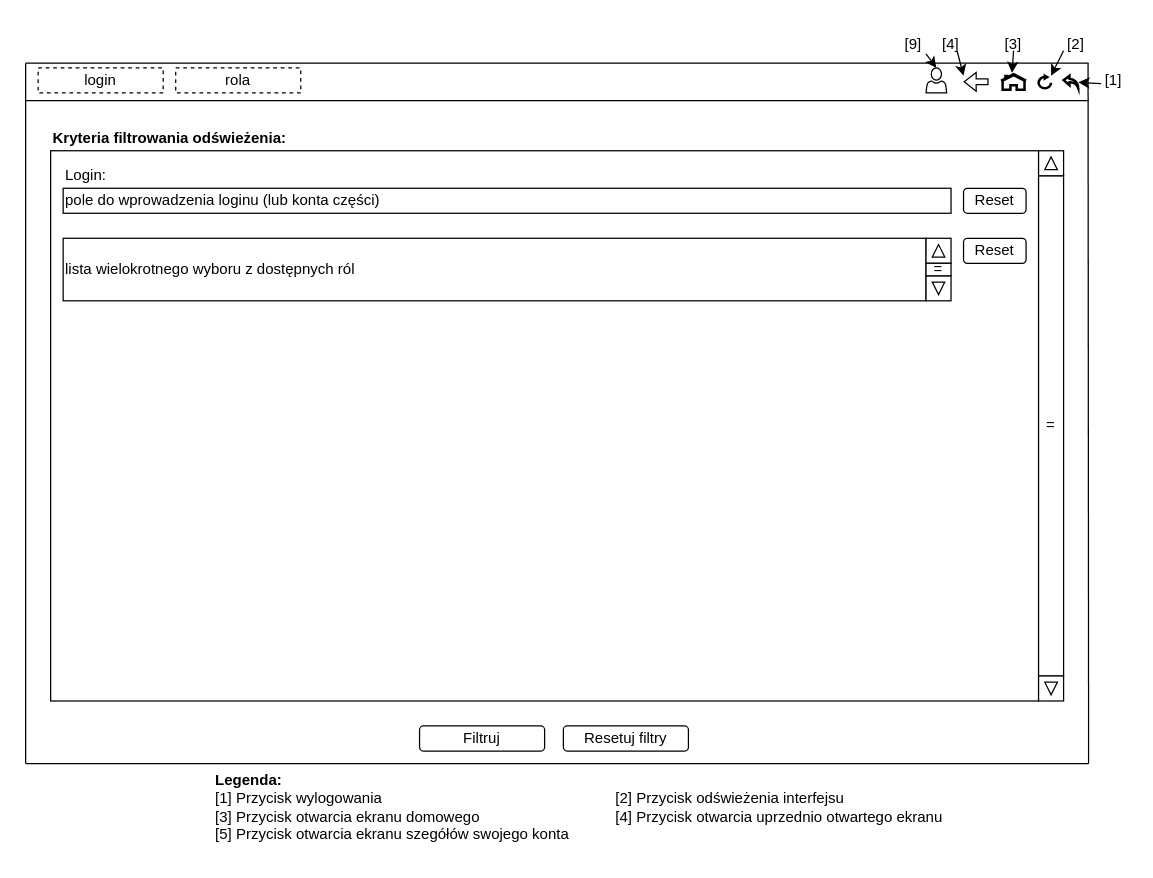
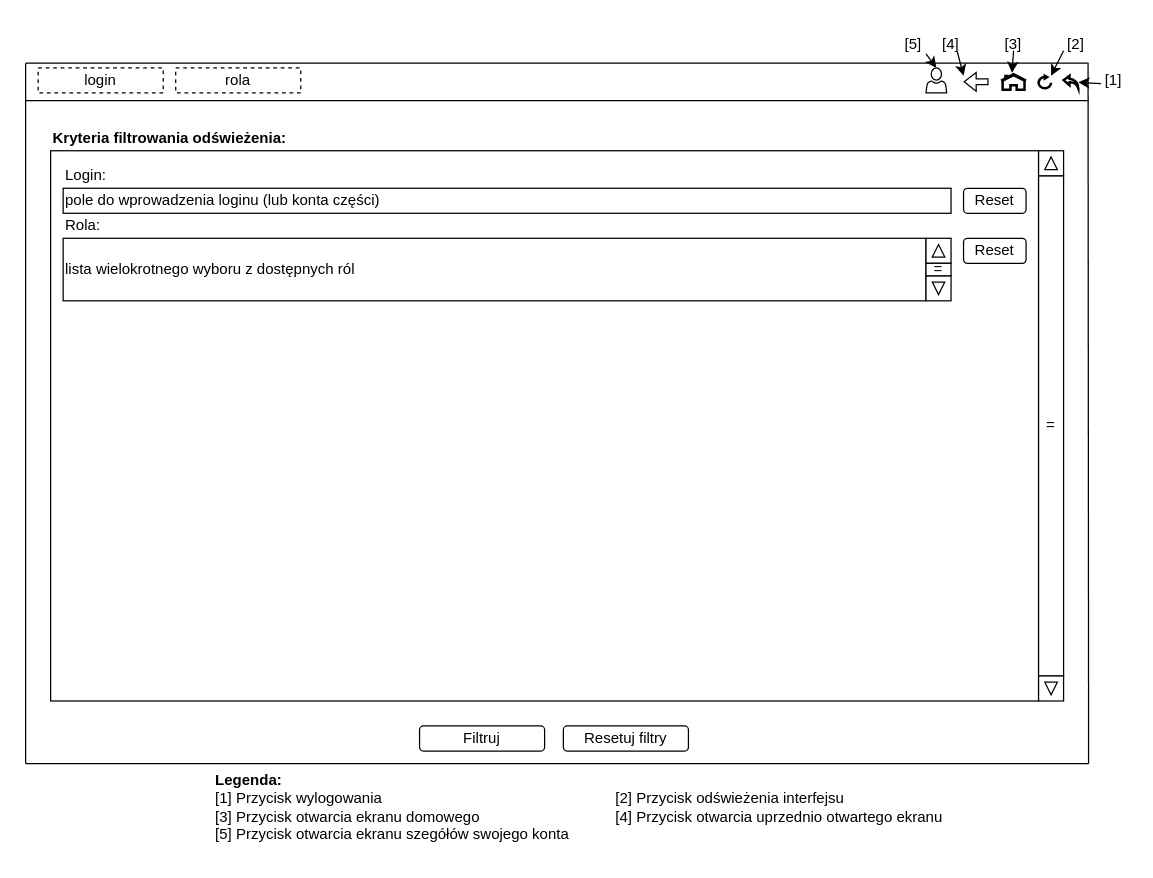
(913, 44) -> (913, 44)
none -> (544, 226)
